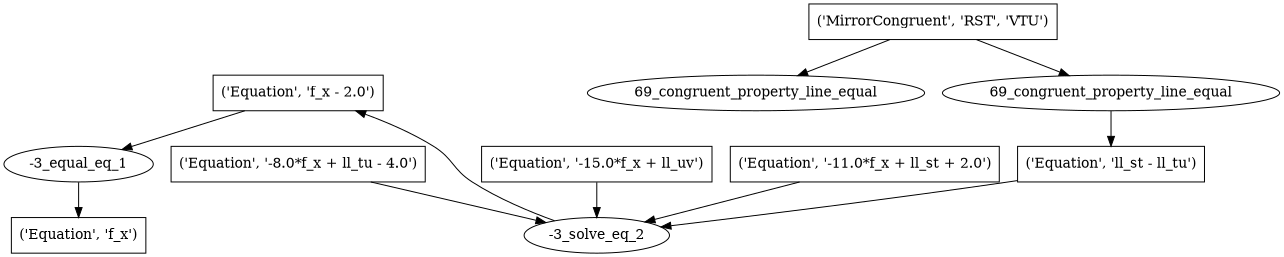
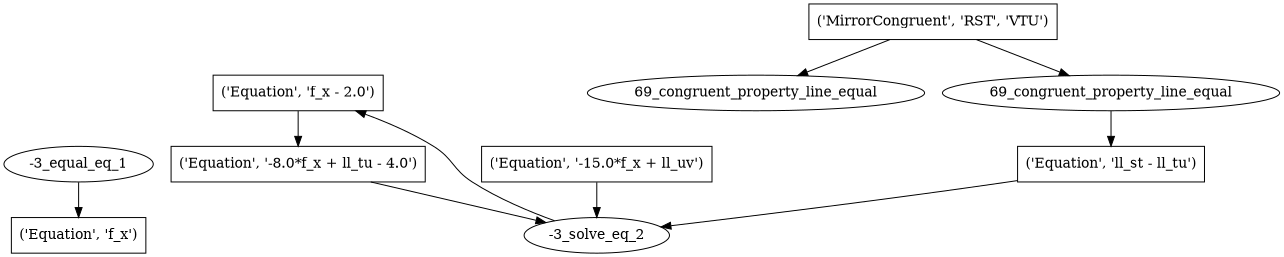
(188, 129) -> (298, 124)
(865, 164) -> none
